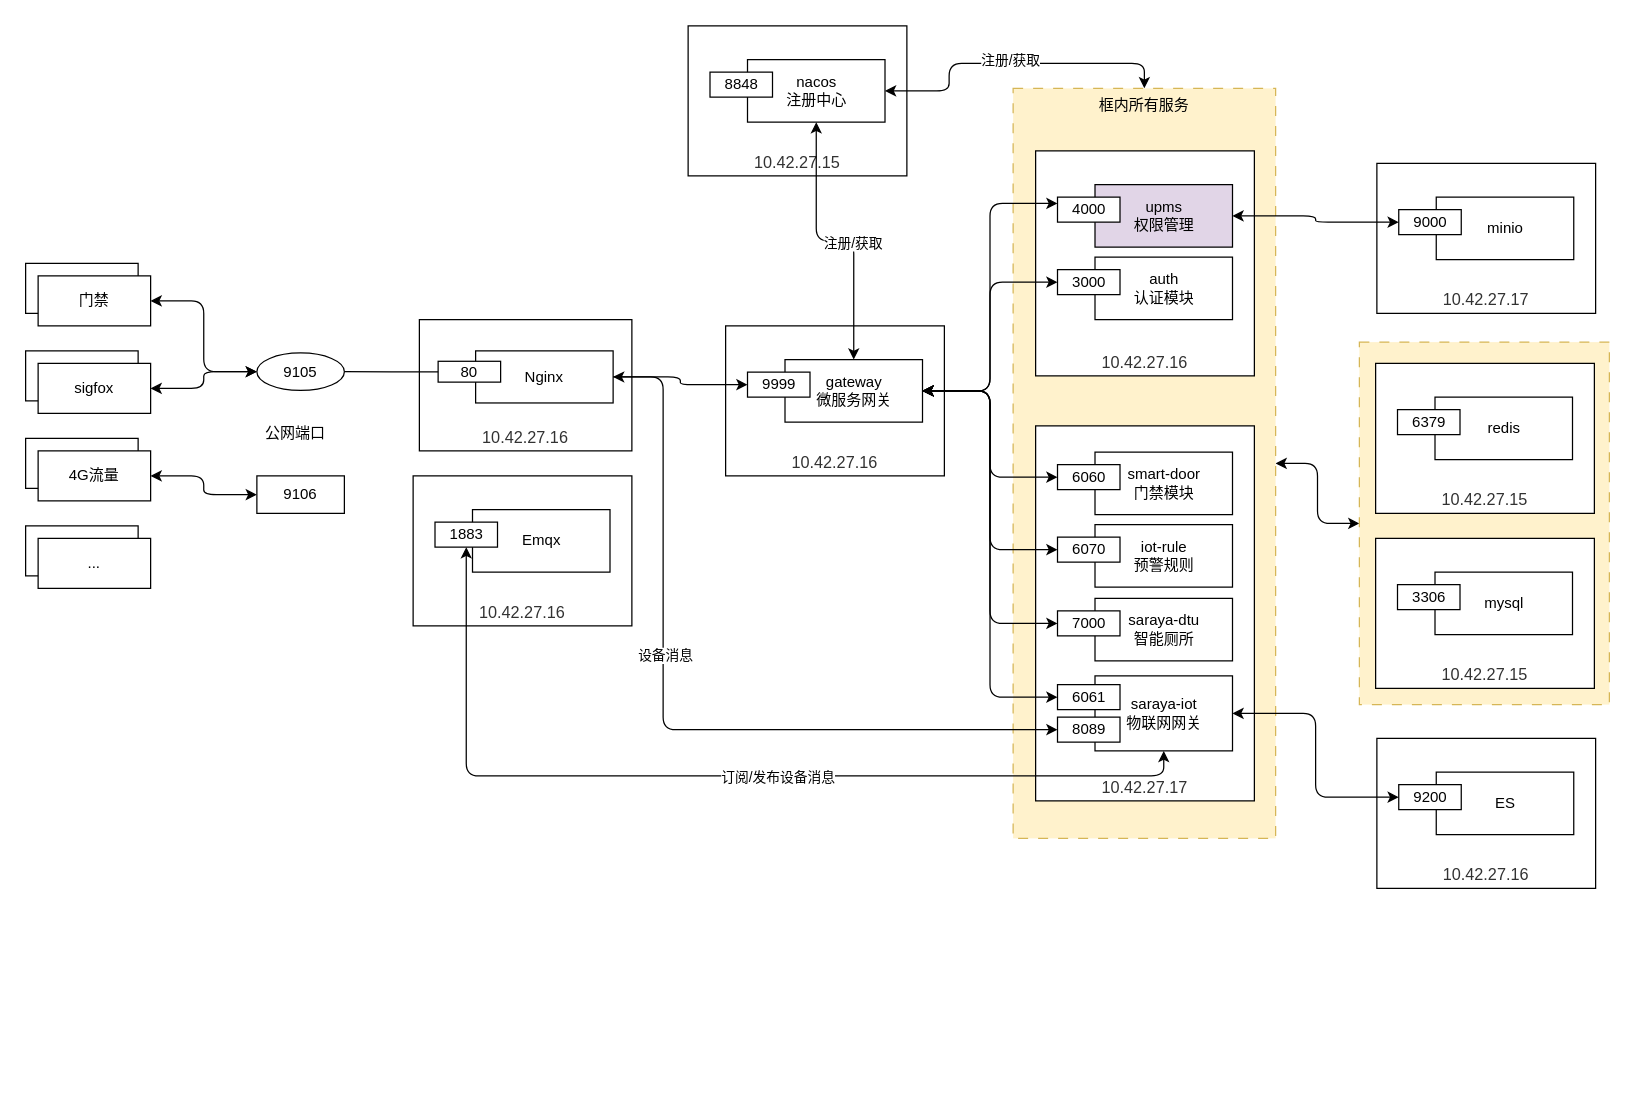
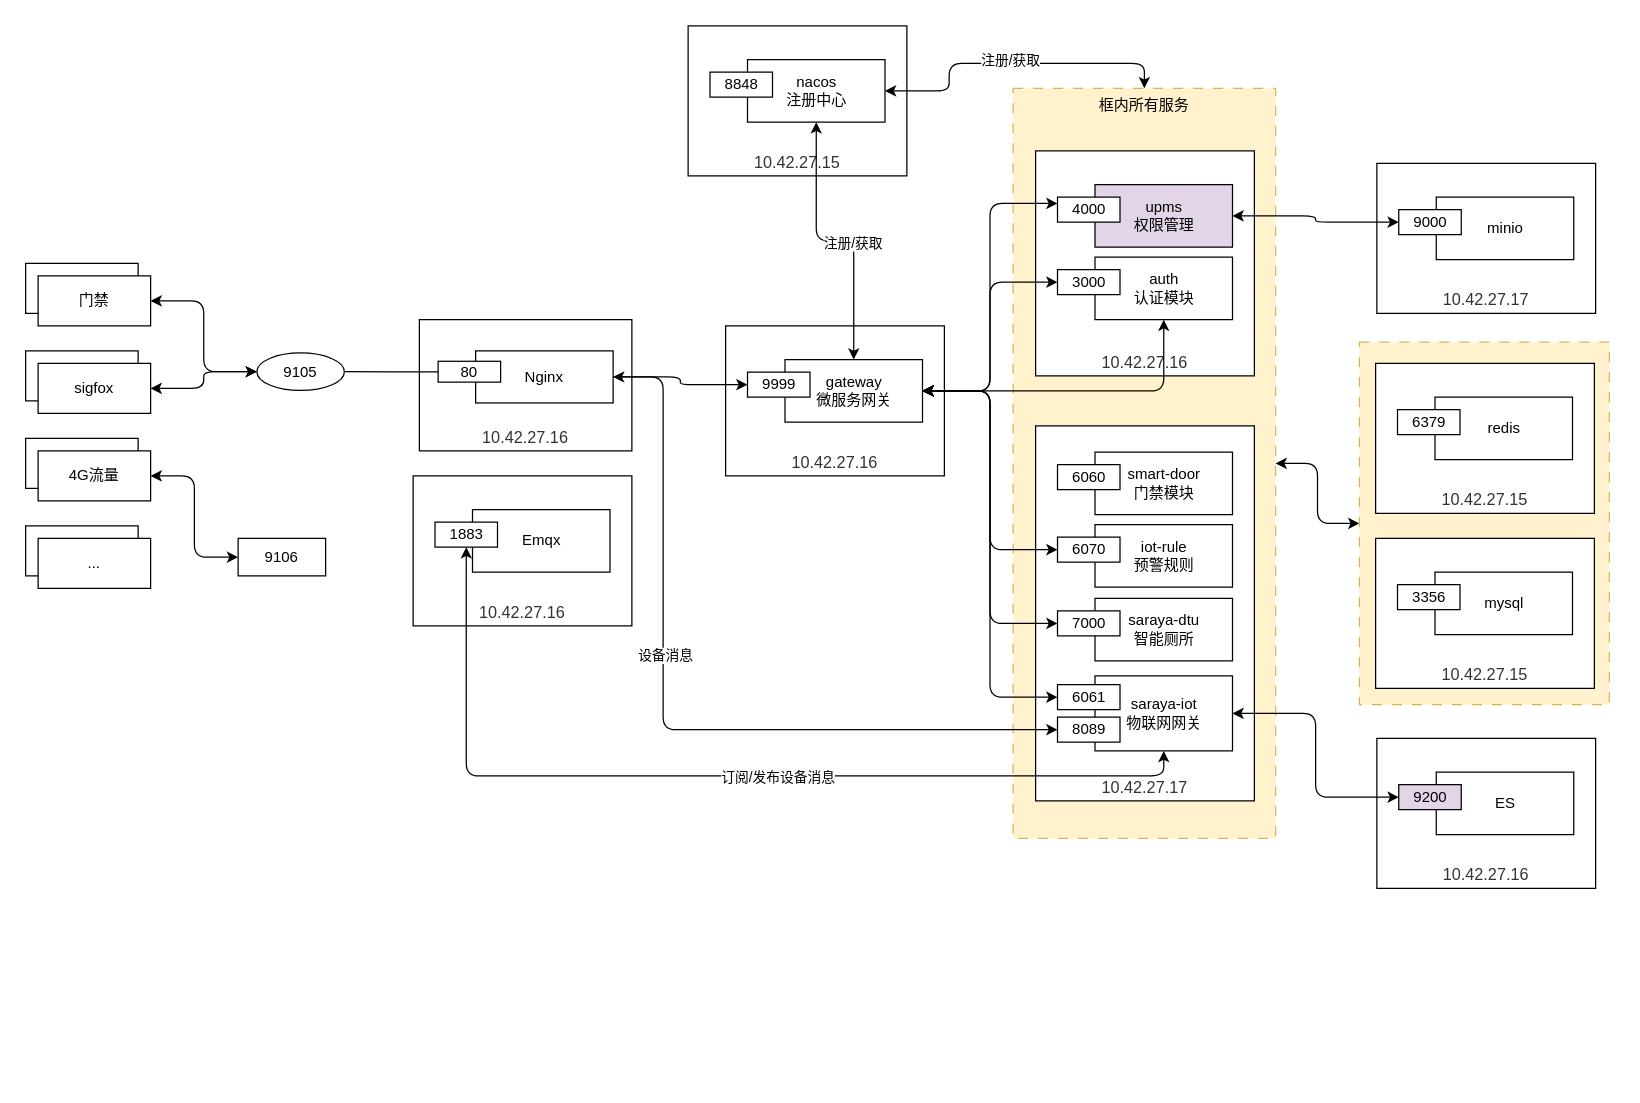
(296, 433) -> none
(1023, 477) -> (1101, 391)
(301, 494) -> (282, 557)
(1429, 597) -> (1429, 597)
(1430, 797) -> (1430, 797)
